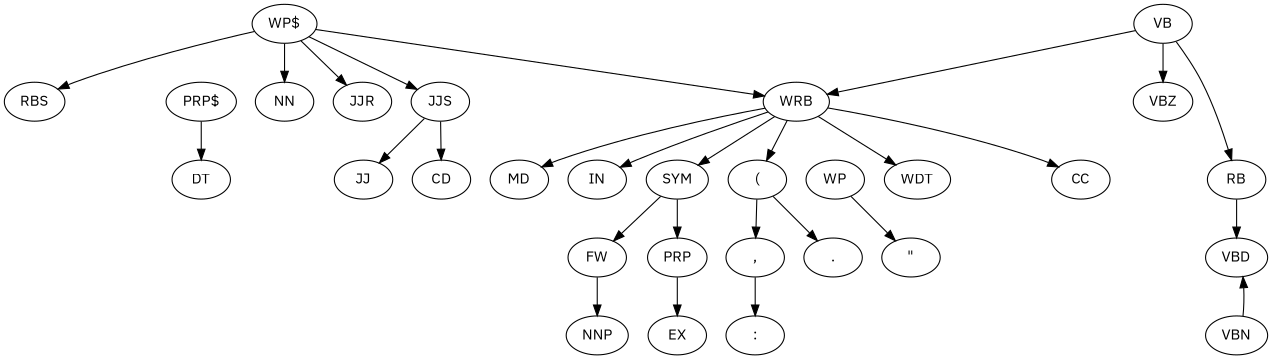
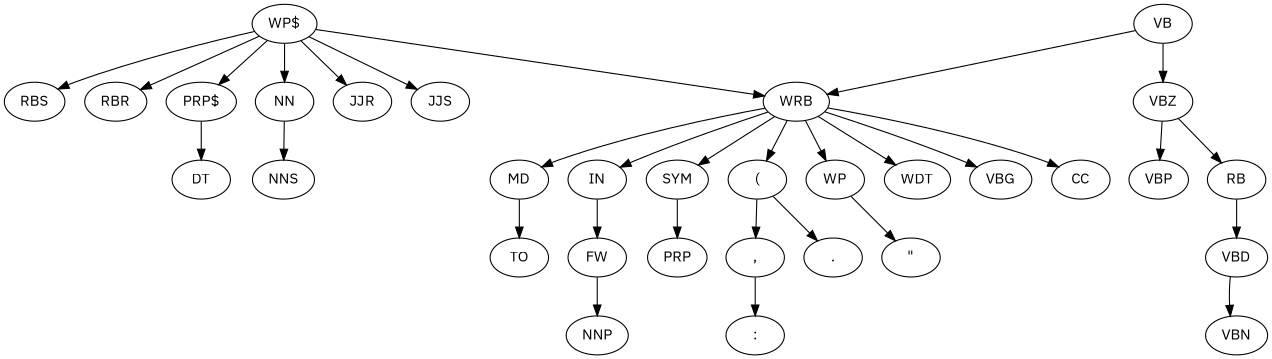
none -> (247, 59)
(1207, 93) -> (1196, 137)
none -> (116, 102)
none -> (813, 136)
none -> (283, 180)
(364, 180) -> none
(441, 180) -> none
none -> (1001, 180)
none -> (1159, 180)
(641, 215) -> (597, 213)
none -> (519, 258)
(1244, 302) -> (1229, 291)
(677, 335) -> none
